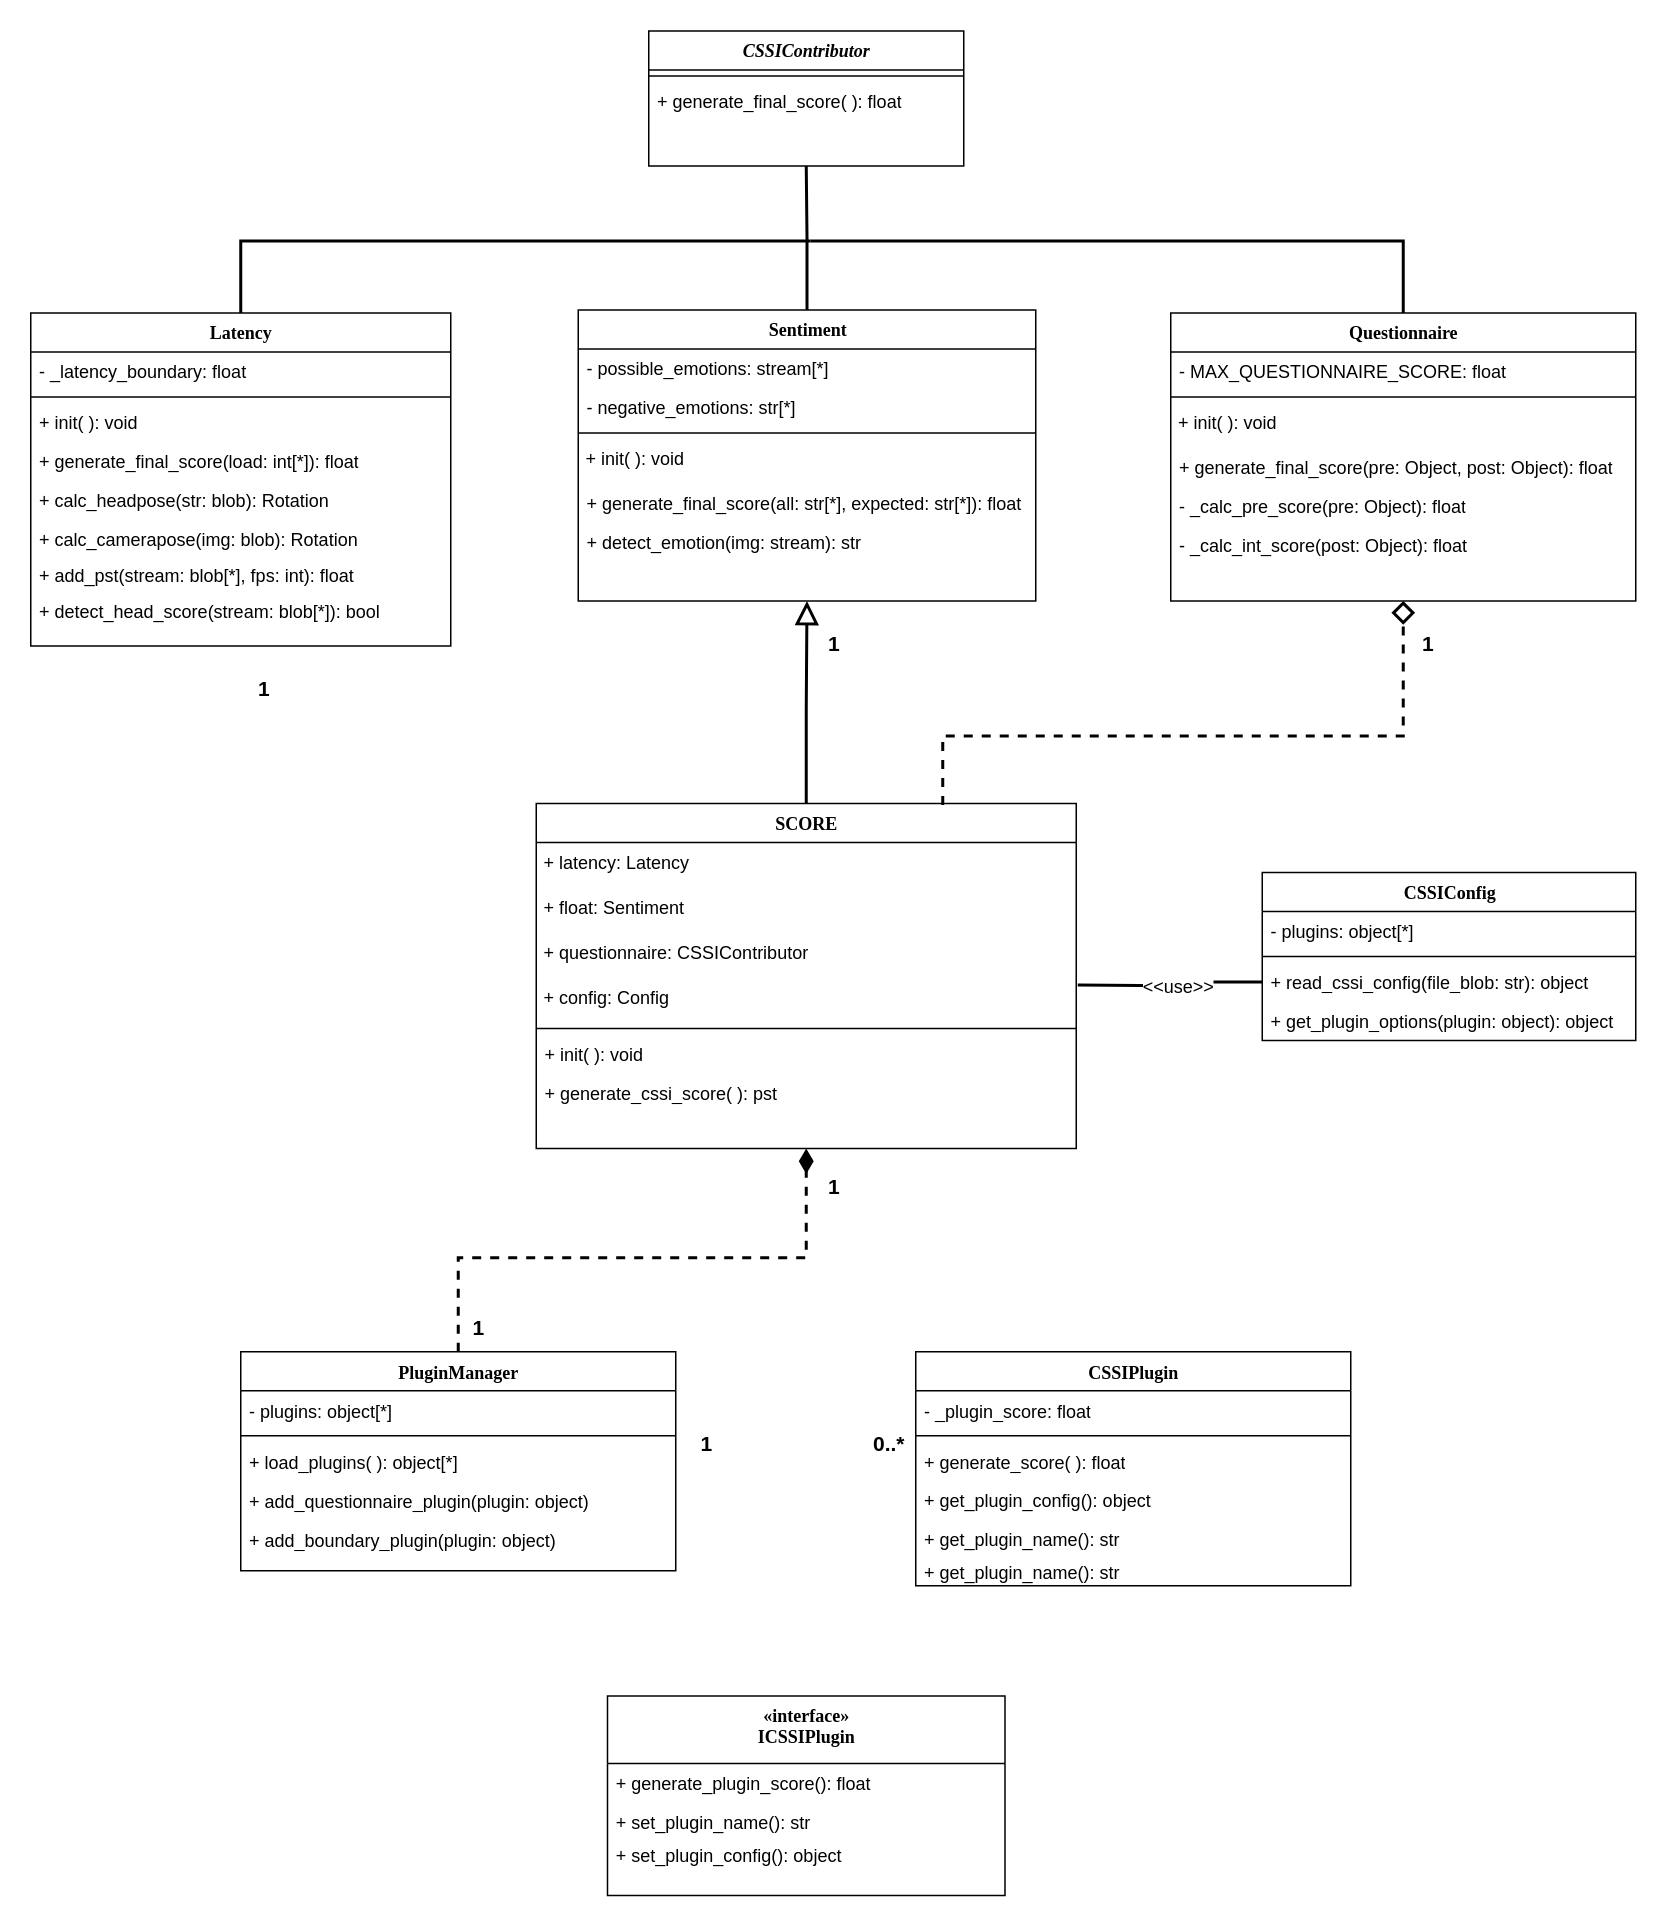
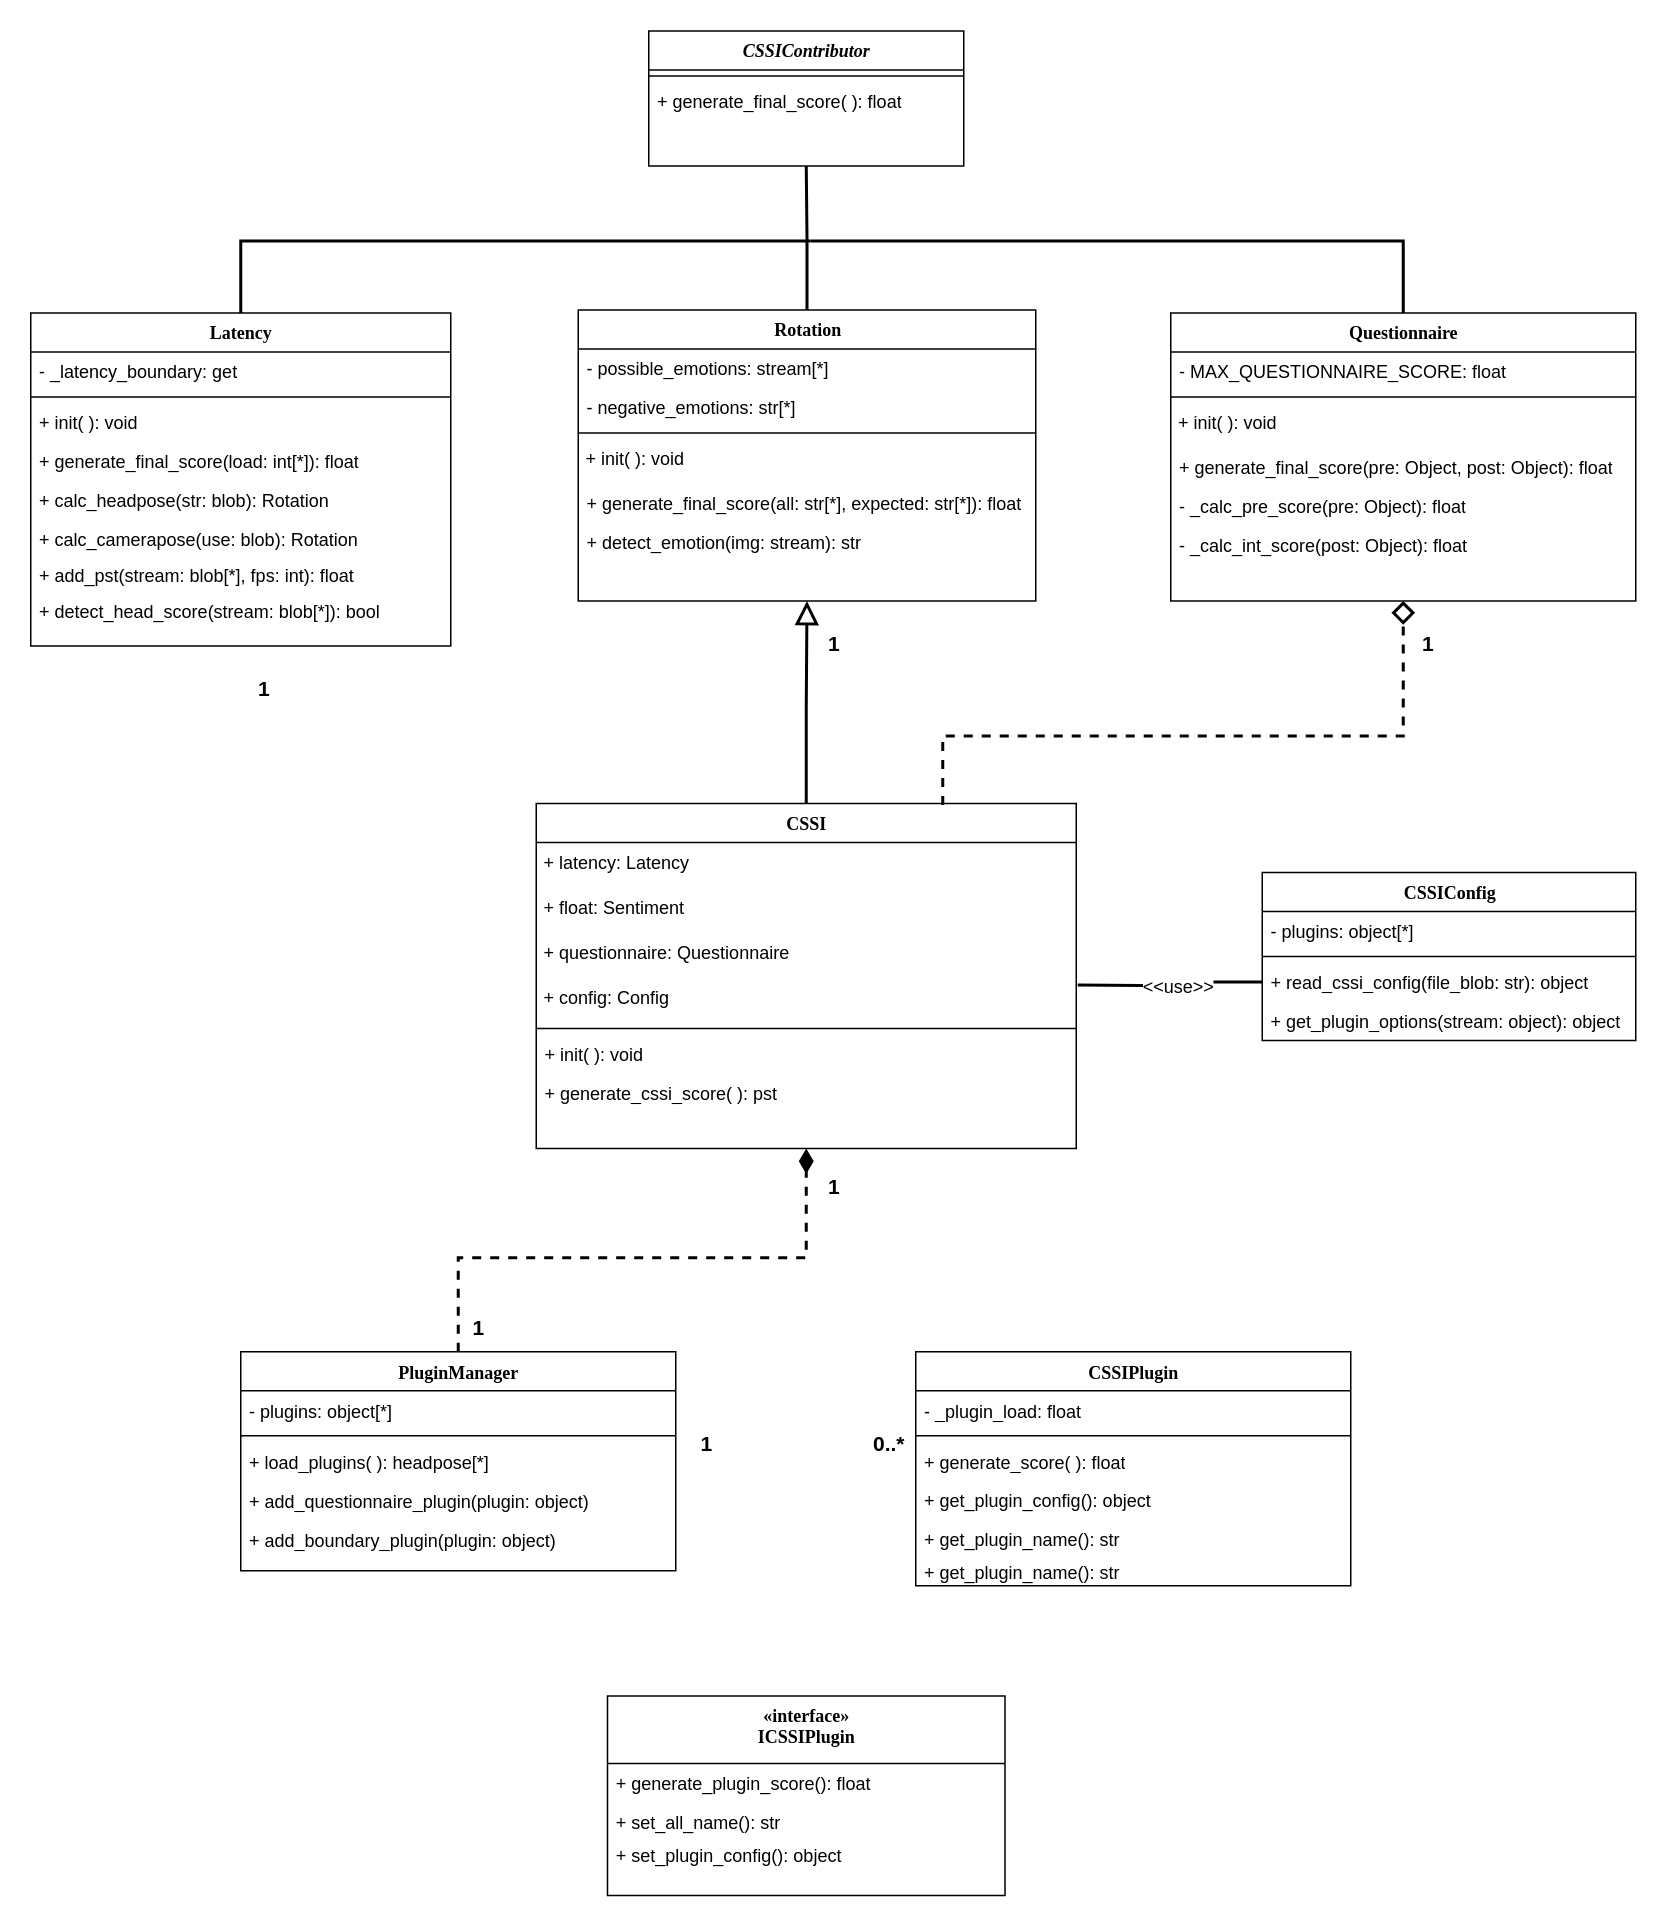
(809, 331) -> (809, 331)
(158, 372) -> (151, 372)
(210, 541) -> (213, 541)
(807, 825) -> (807, 825)
(686, 954) -> (674, 954)
(1451, 1033) -> (1451, 1033)
(1022, 1413) -> (1014, 1413)
(374, 1464) -> (385, 1464)
(725, 1823) -> (710, 1823)
